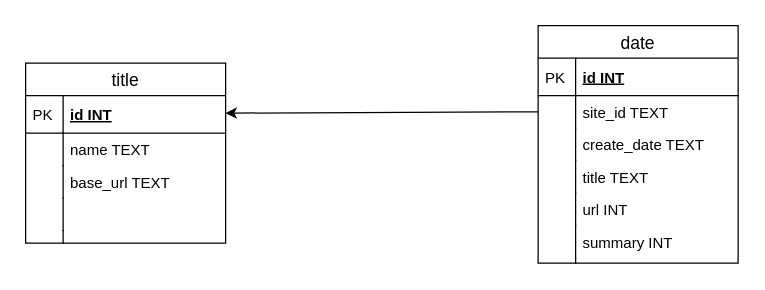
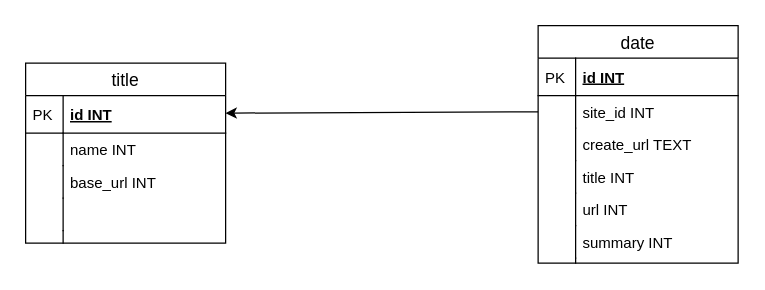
(627, 113) -> (623, 113)
(648, 145) -> (642, 145)
(106, 150) -> (102, 150)
(619, 178) -> (614, 178)
(121, 183) -> (117, 183)
